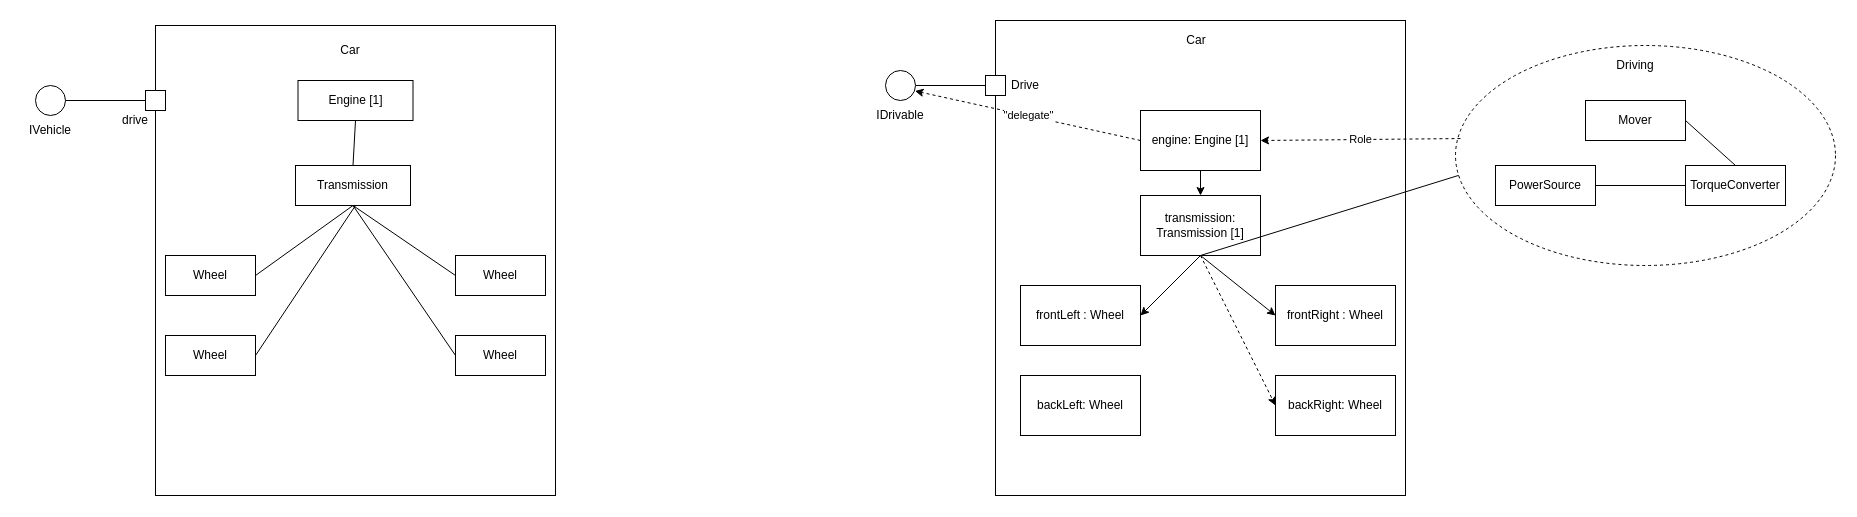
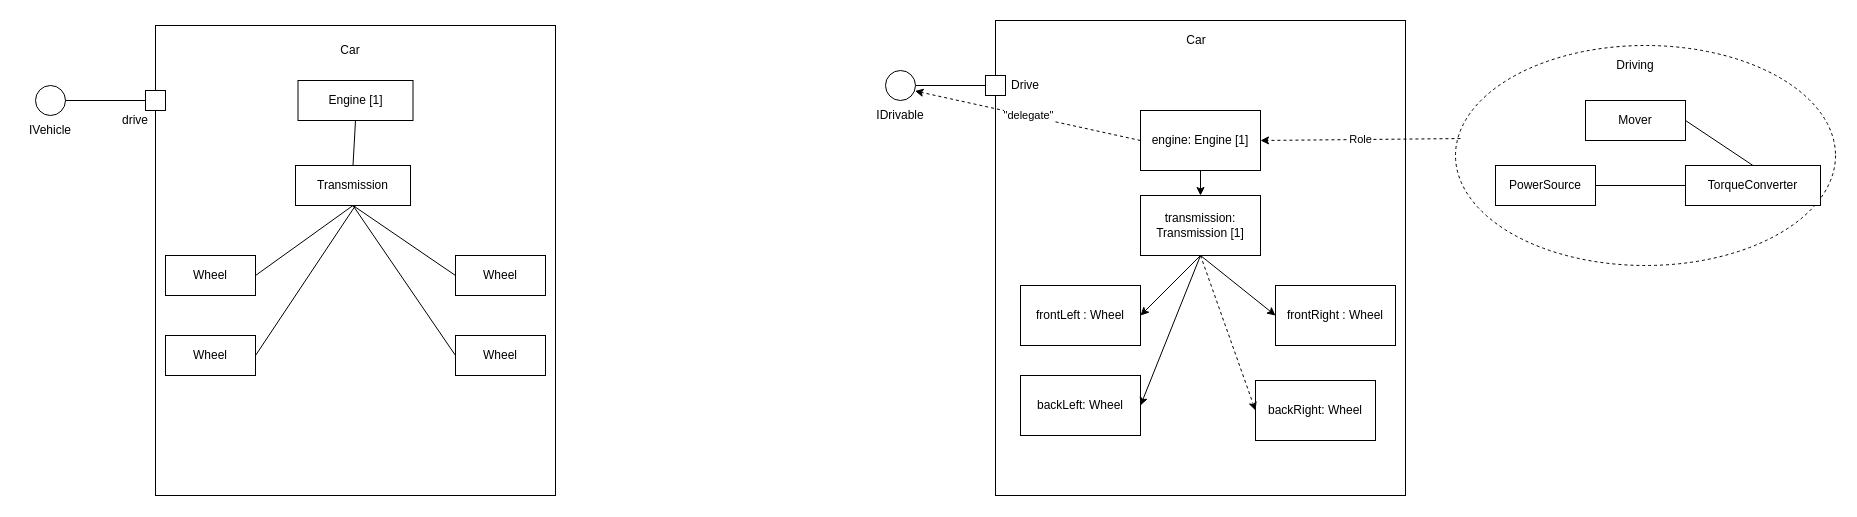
(1736, 186) -> (1753, 186)
(1331, 215) -> (1171, 329)
(1336, 406) -> (1316, 411)
